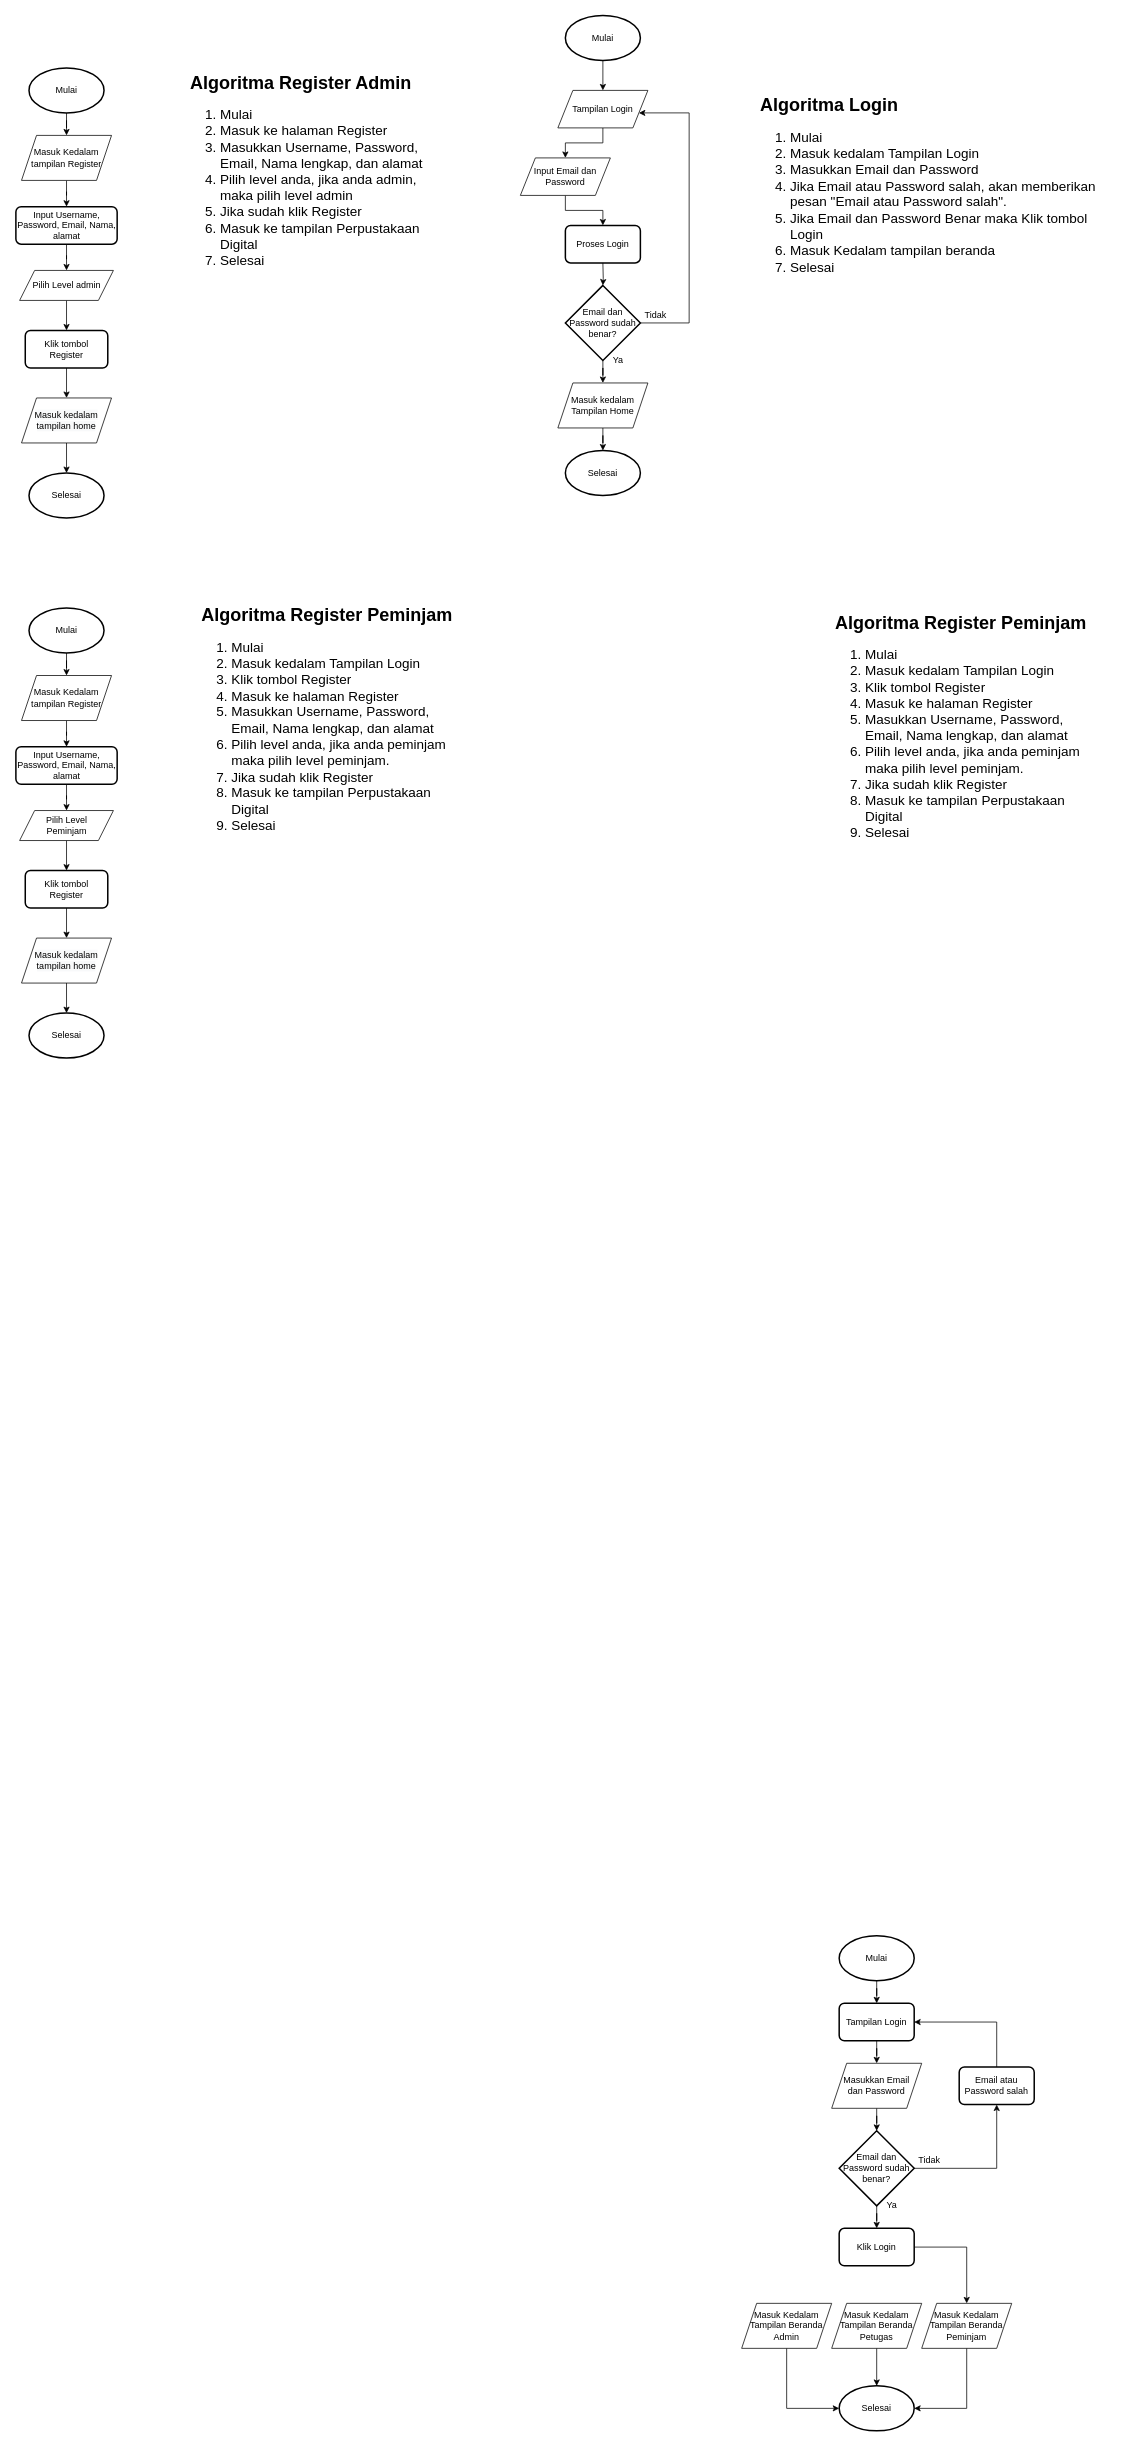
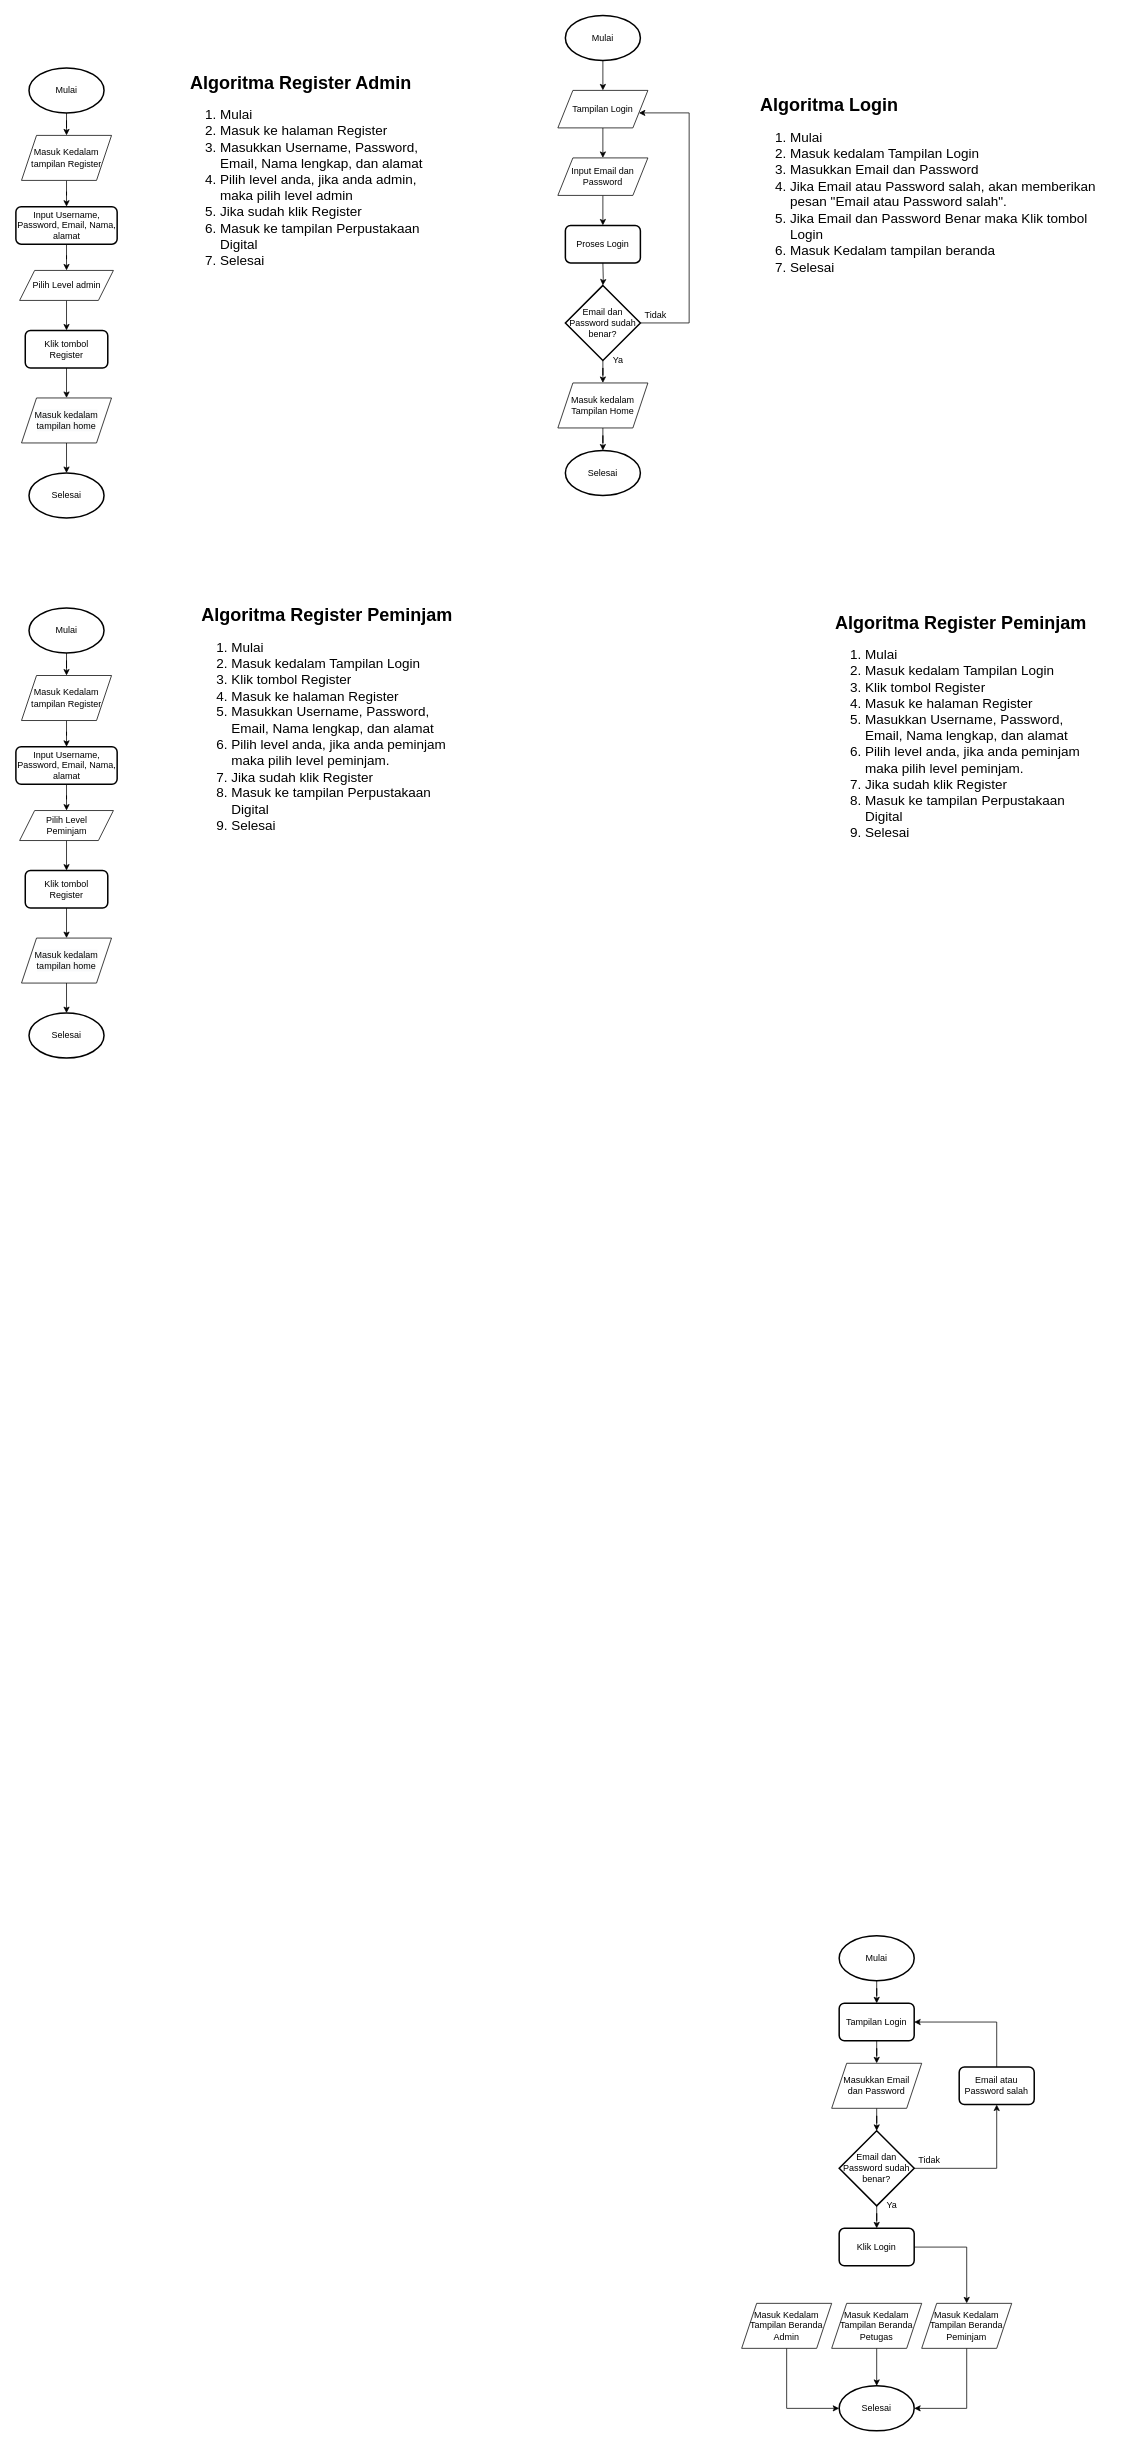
(565, 177) -> (603, 177)
